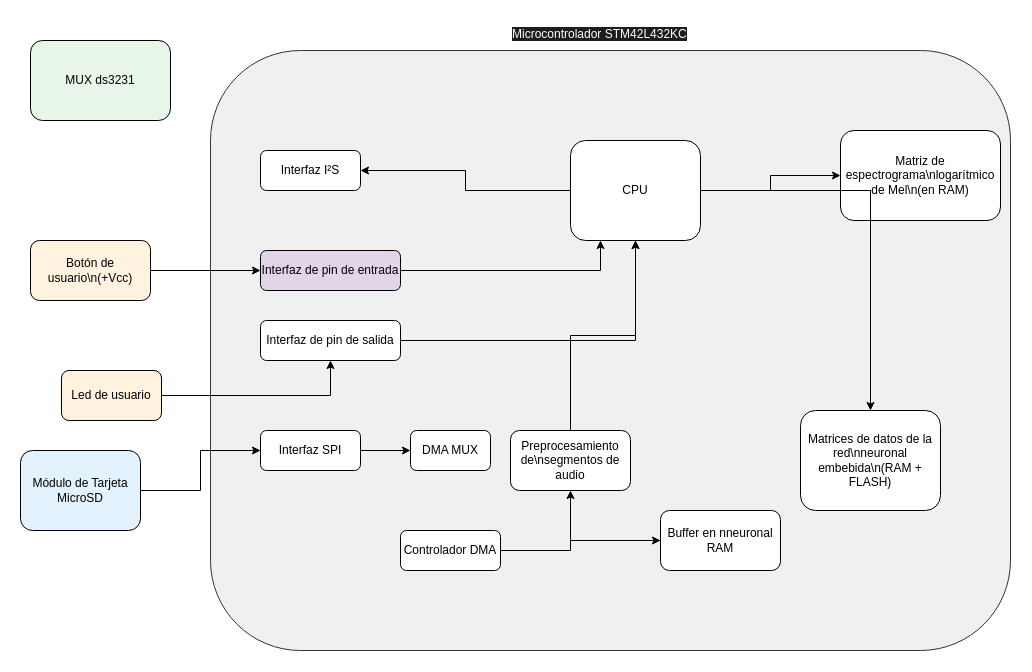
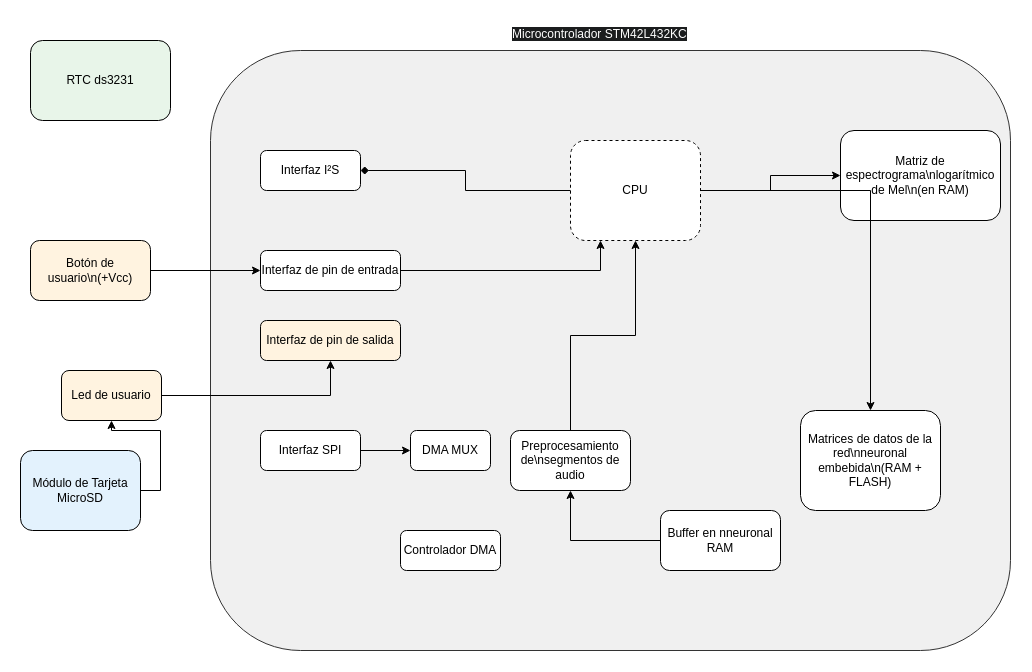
(101, 81) -> (101, 81)
(368, 171) -> (369, 171)
(636, 191) -> (636, 191)
(331, 271) -> (331, 271)
(331, 341) -> (331, 341)
(520, 341) -> none
(201, 466) -> (161, 437)
(540, 551) -> none
